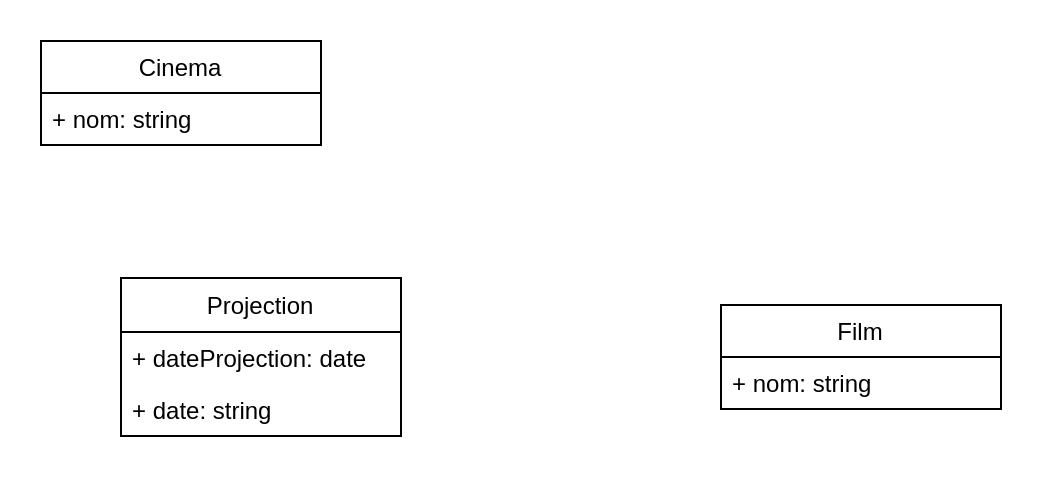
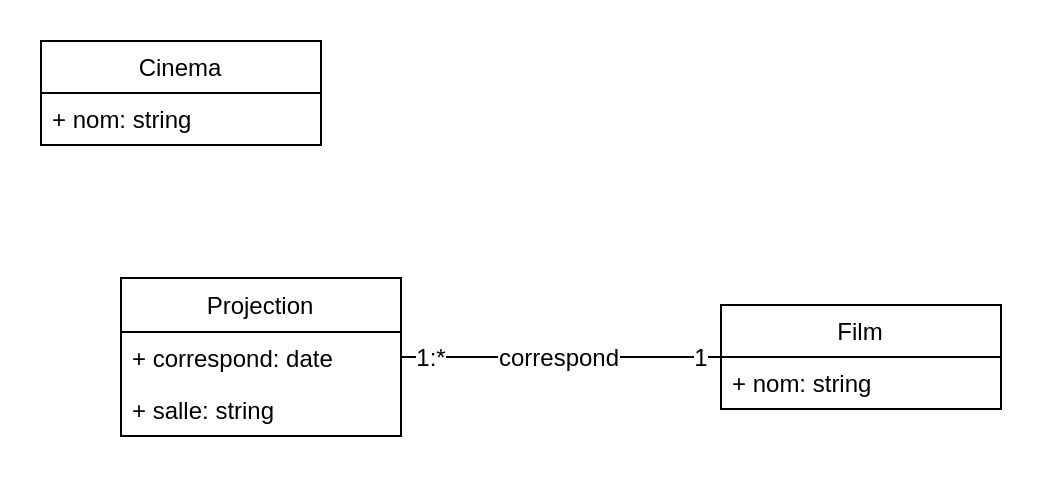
none -> (577, 357)
(267, 359) -> (244, 359)
(214, 411) -> (214, 411)
